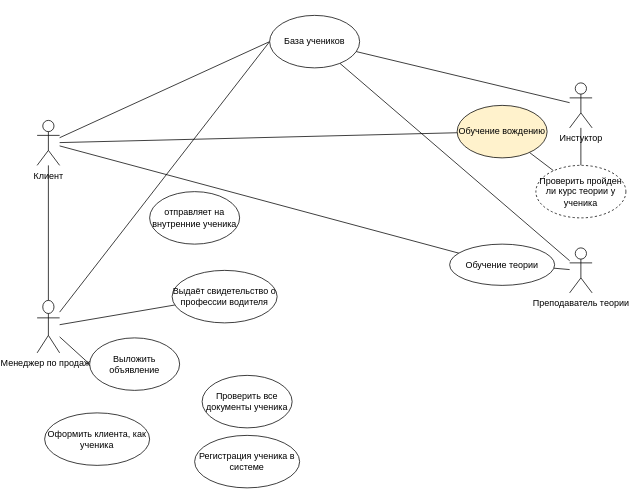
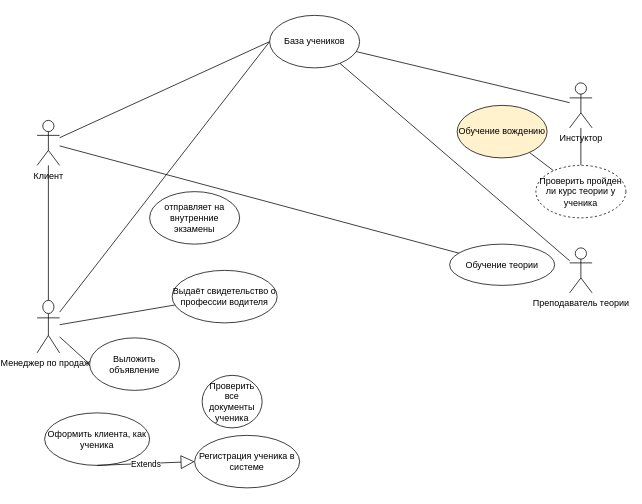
(258, 138) -> none
(195, 218) -> (195, 218)
(561, 269) -> none
(247, 402) -> (232, 402)
none -> (147, 463)
